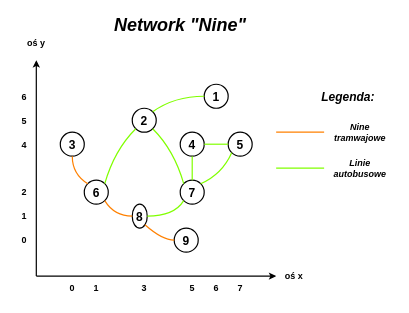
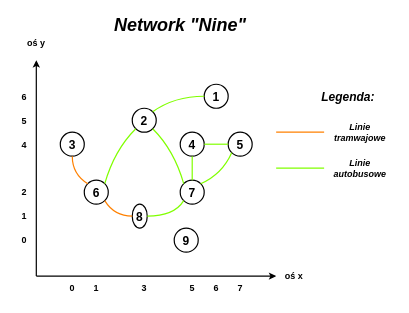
(360, 132) -> (360, 132)
(158, 235) -> none
